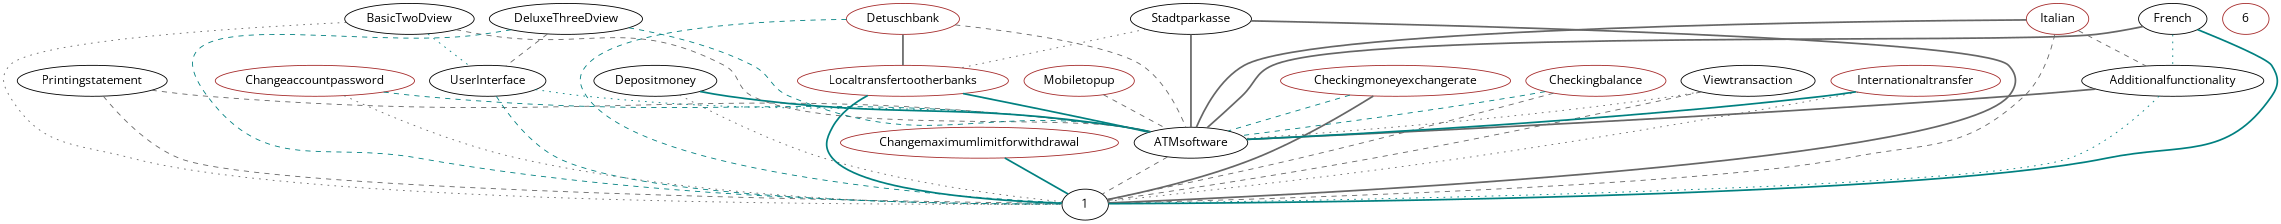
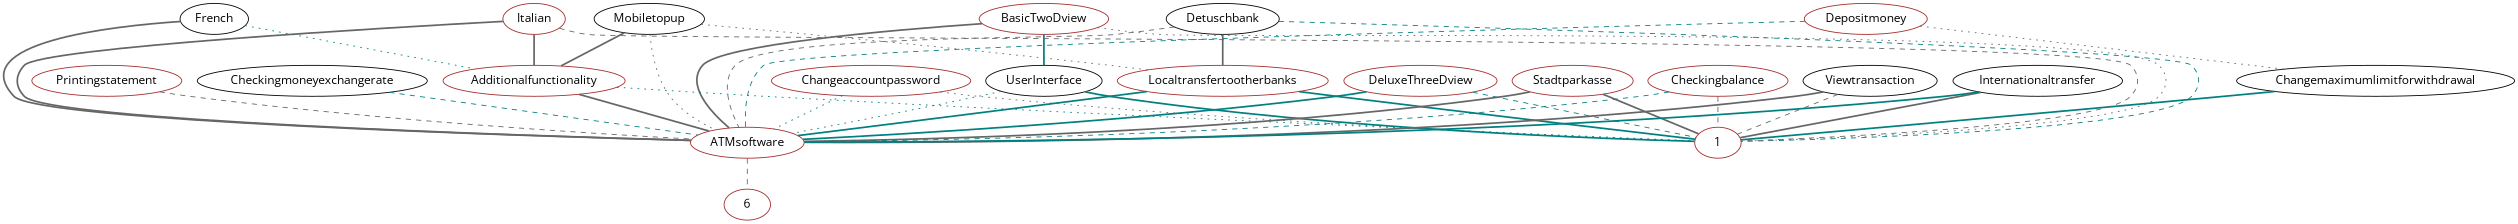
(409, 19) -> (1044, 19)
(566, 19) -> (1420, 81)
(903, 19) -> (1223, 19)
(1191, 19) -> (1573, 81)
(2112, 48) -> (534, 50)
none -> (593, 49)
(1053, 49) -> (925, 46)
(449, 50) -> (1044, 51)
(527, 50) -> none
(92, 81) -> (107, 81)
(655, 81) -> (1866, 19)
(1079, 81) -> (649, 19)
(1396, 81) -> (312, 81)
(1916, 81) -> (2038, 81)
(2173, 81) -> (534, 81)
(744, 89) -> (786, 43)
(788, 96) -> (1085, 121)
(768, 107) -> (808, 112)
(925, 111) -> (1057, 45)
(1135, 112) -> (671, 97)
(1485, 119) -> (1569, 117)
(979, 143) -> (2376, 81)
(1191, 143) -> (747, 143)
(1484, 155) -> (1861, 115)
(1246, 162) -> none
(2082, 162) -> none
(865, 169) -> (2084, 46)
(1135, 175) -> (747, 174)
(570, 192) -> none
(764, 195) -> (1389, 126)
(1085, 205) -> (1718, 143)
